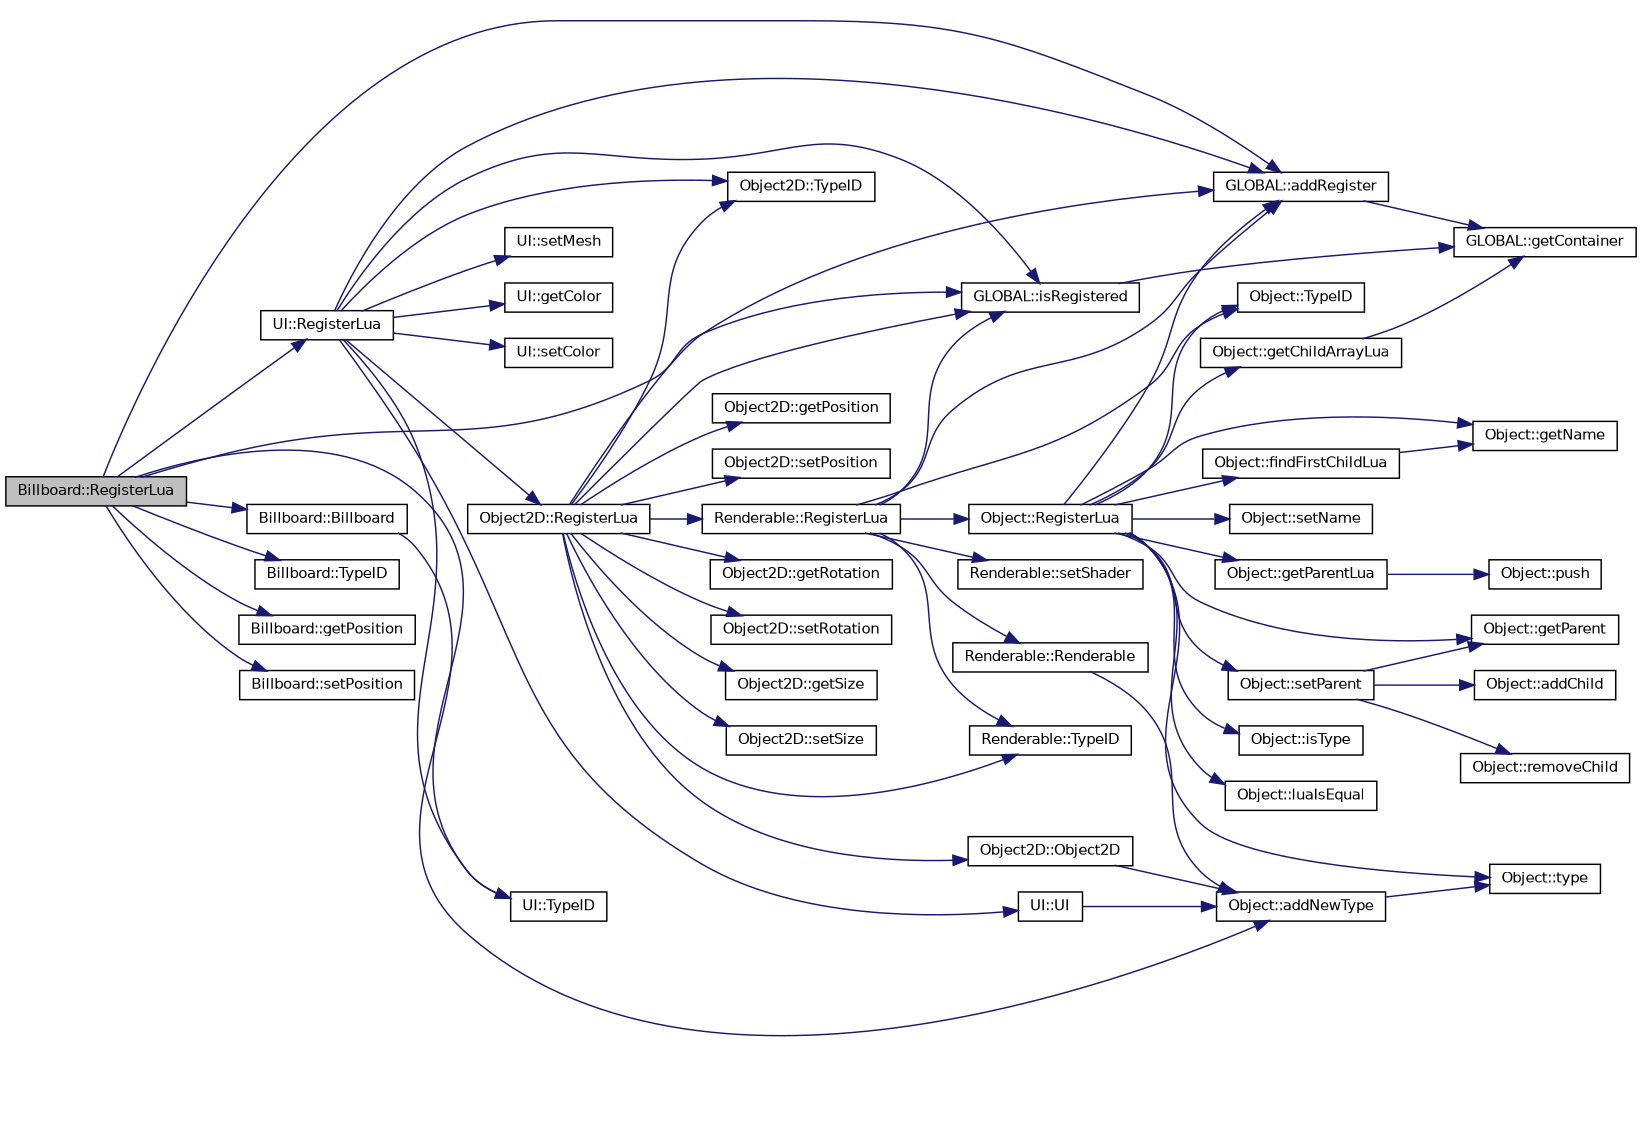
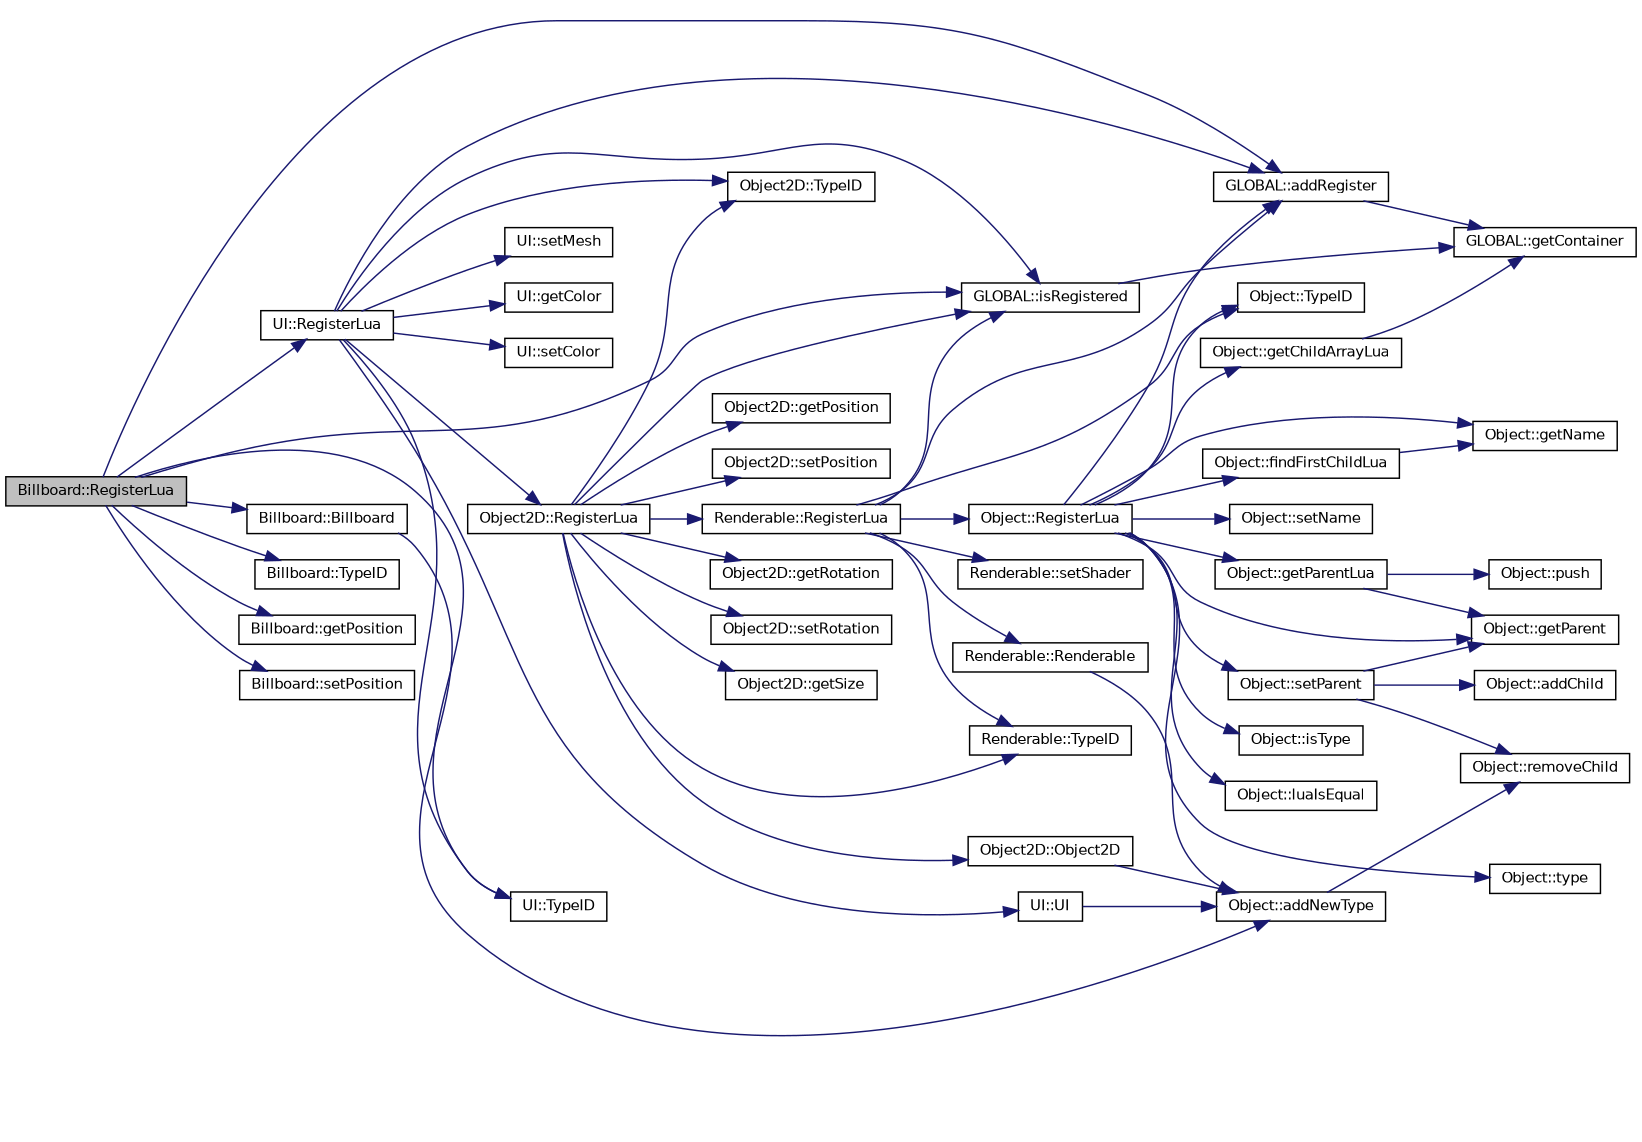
(838, 266) -> none
none -> (1416, 600)
(801, 740) -> none
(1430, 892) -> (1416, 841)
